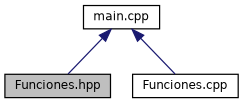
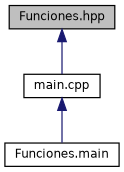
(85, 56) -> (62, 58)
(185, 86) -> (62, 155)
